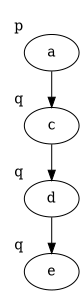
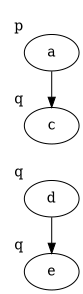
(52, 157) -> none
